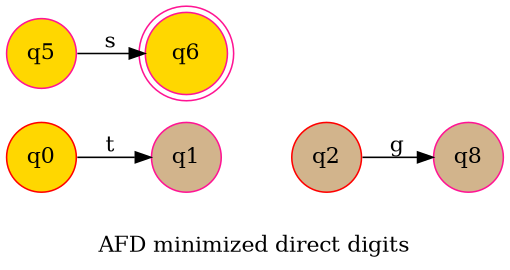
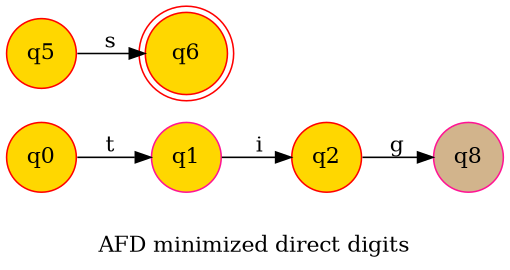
(41, 53) -> (41, 53)
(186, 53) -> (186, 53)
(186, 157) -> (186, 157)
none -> (249, 157)
(327, 157) -> (327, 157)
